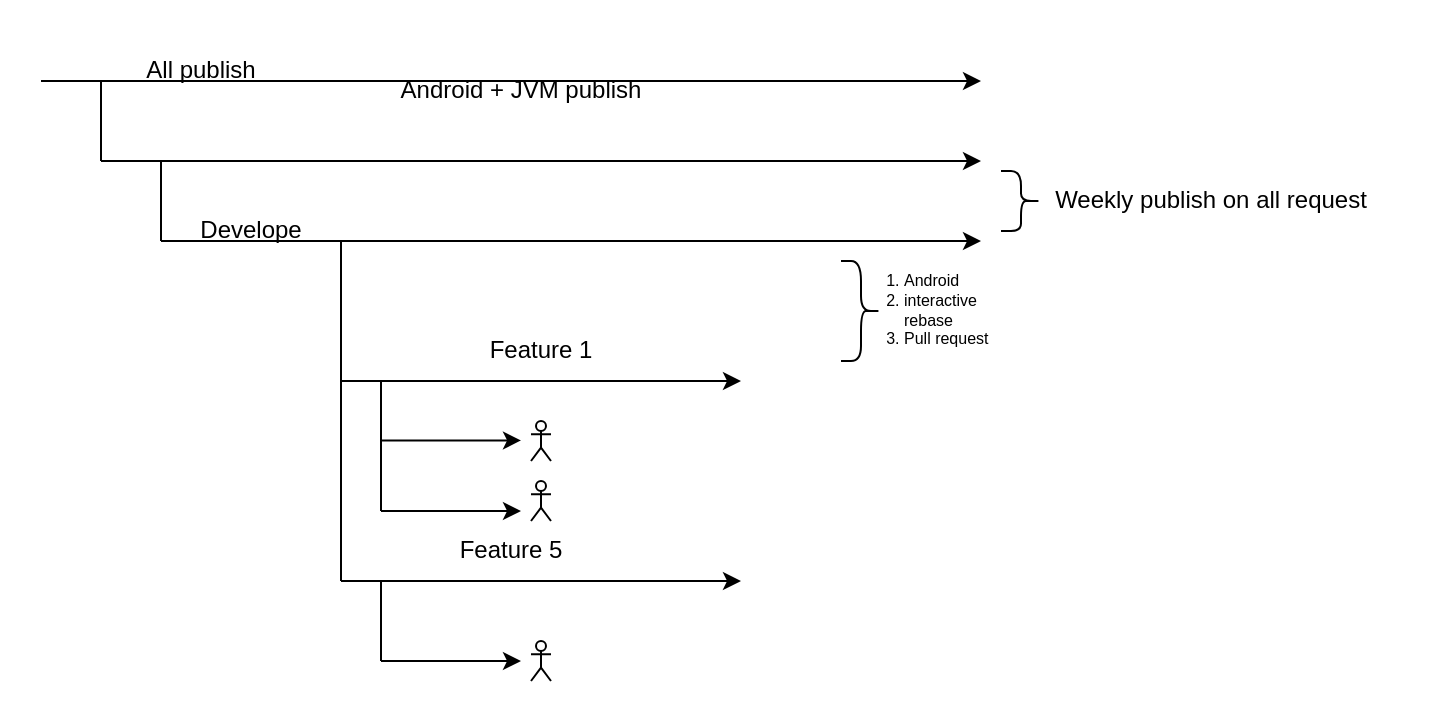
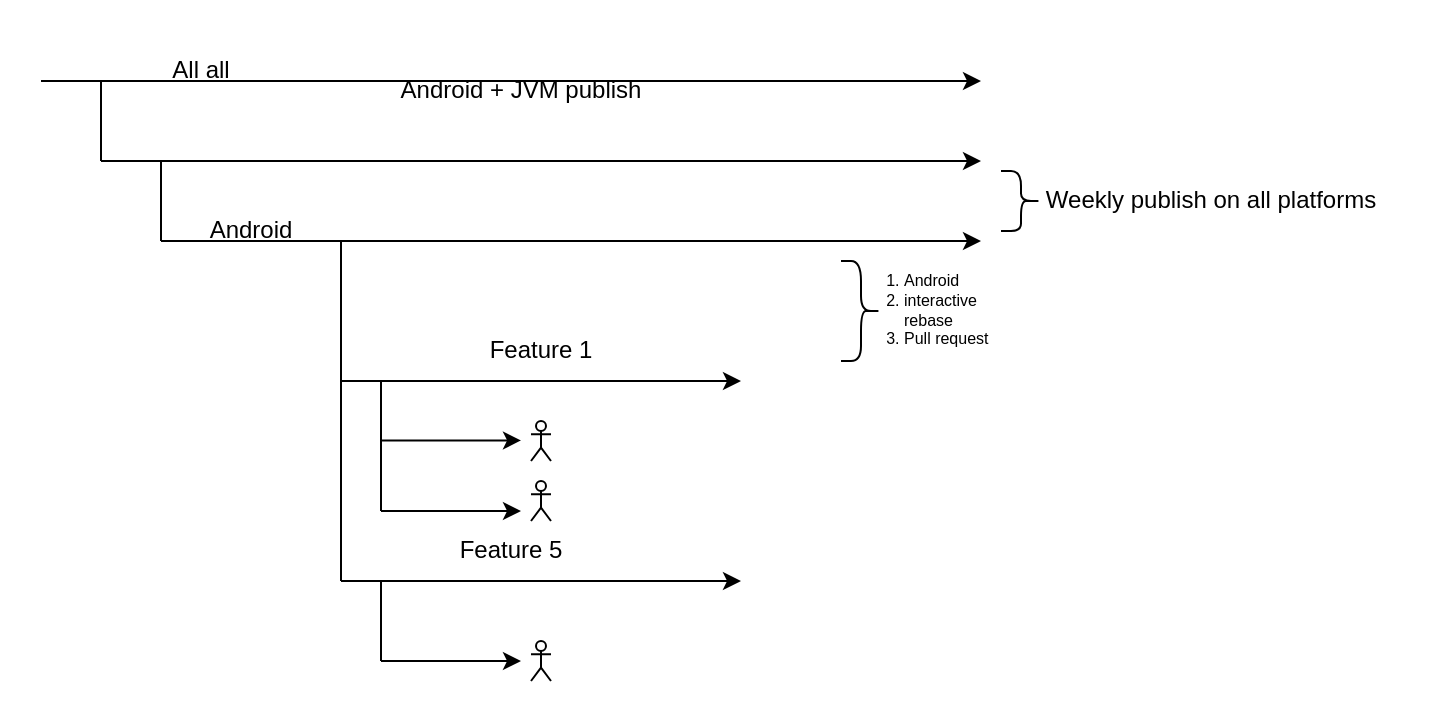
(202, 71) -> (202, 71)
(1212, 201) -> (1212, 201)
(252, 231) -> (252, 231)
